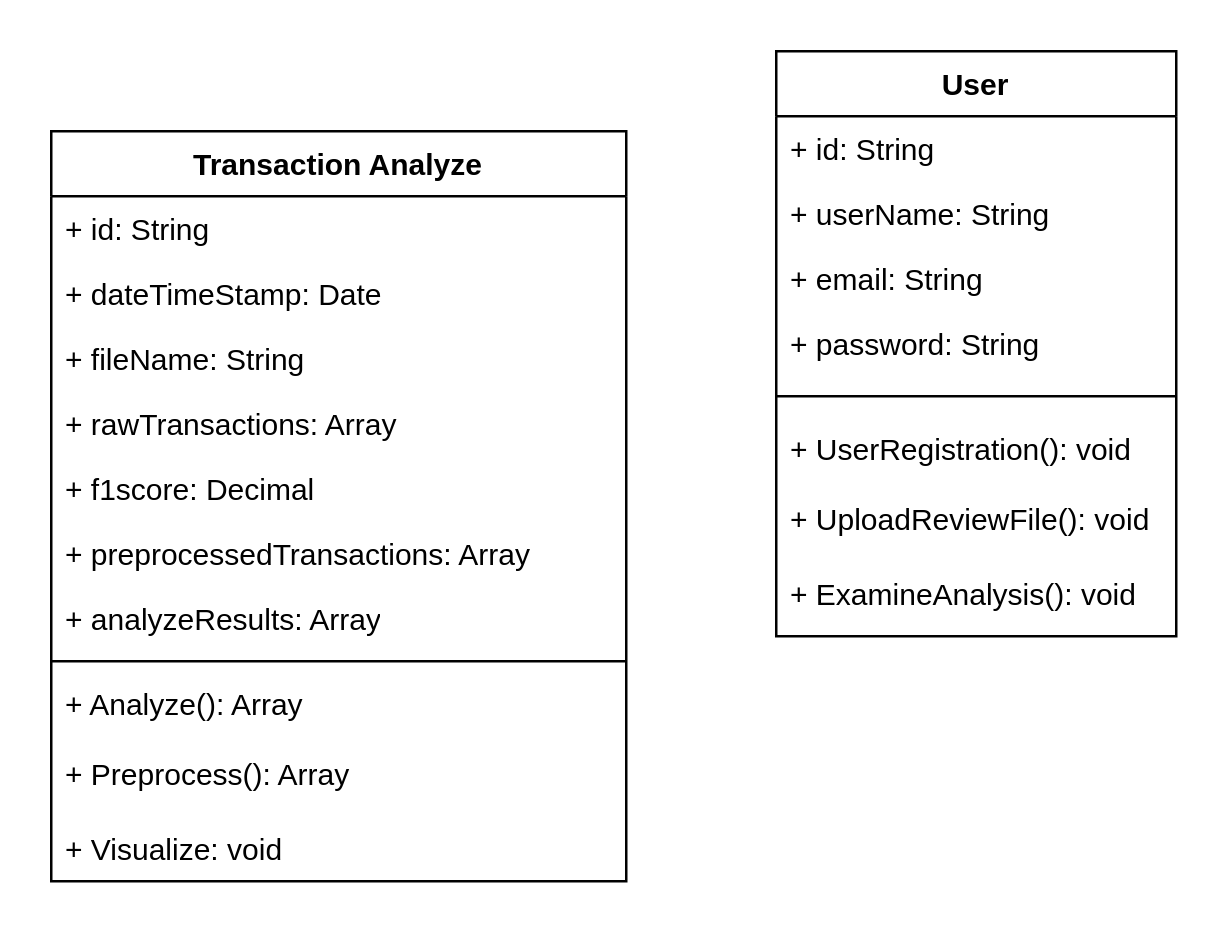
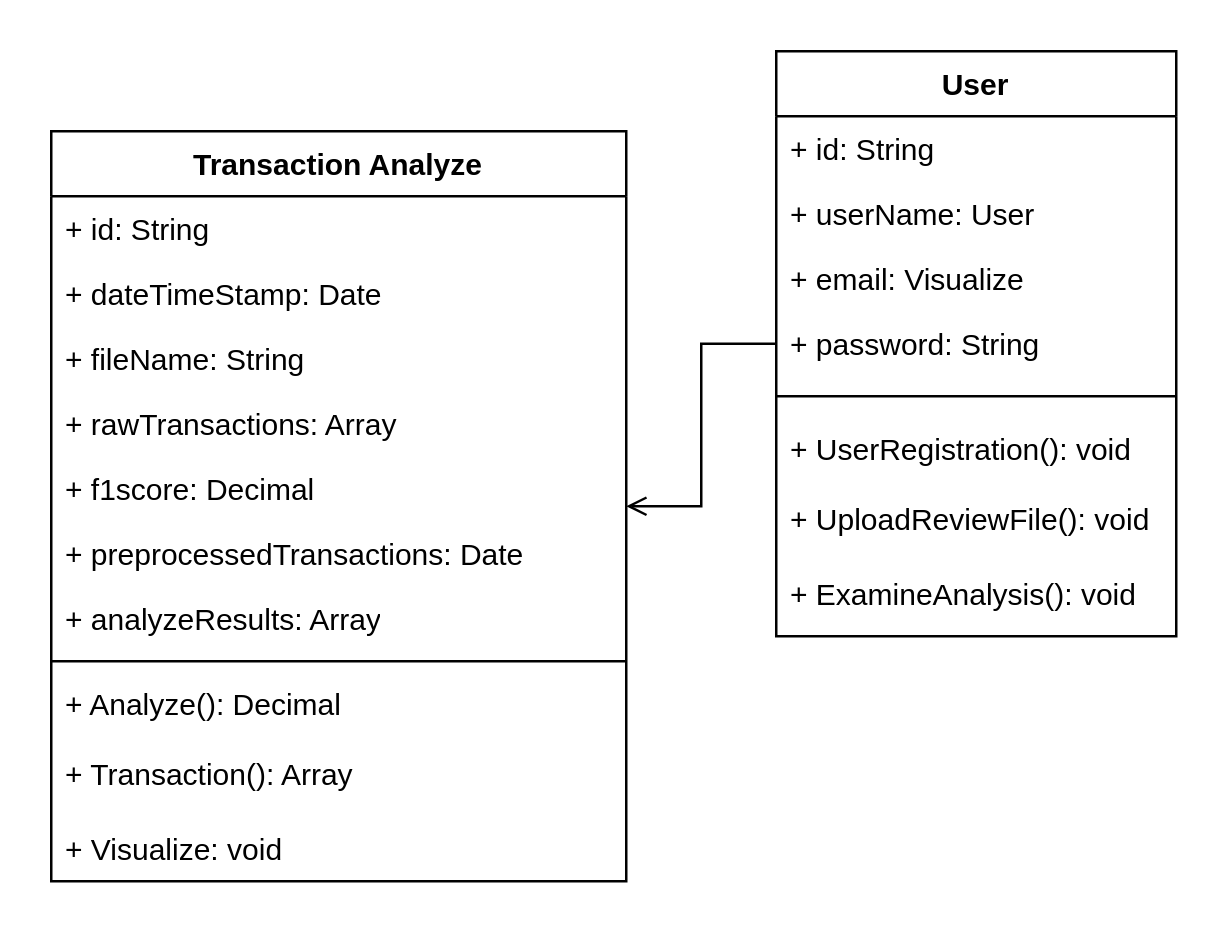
(927, 217) -> (914, 217)
(894, 282) -> (911, 282)
none -> (701, 424)
(328, 557) -> (319, 557)
(201, 705) -> (210, 705)
(230, 775) -> (234, 775)
